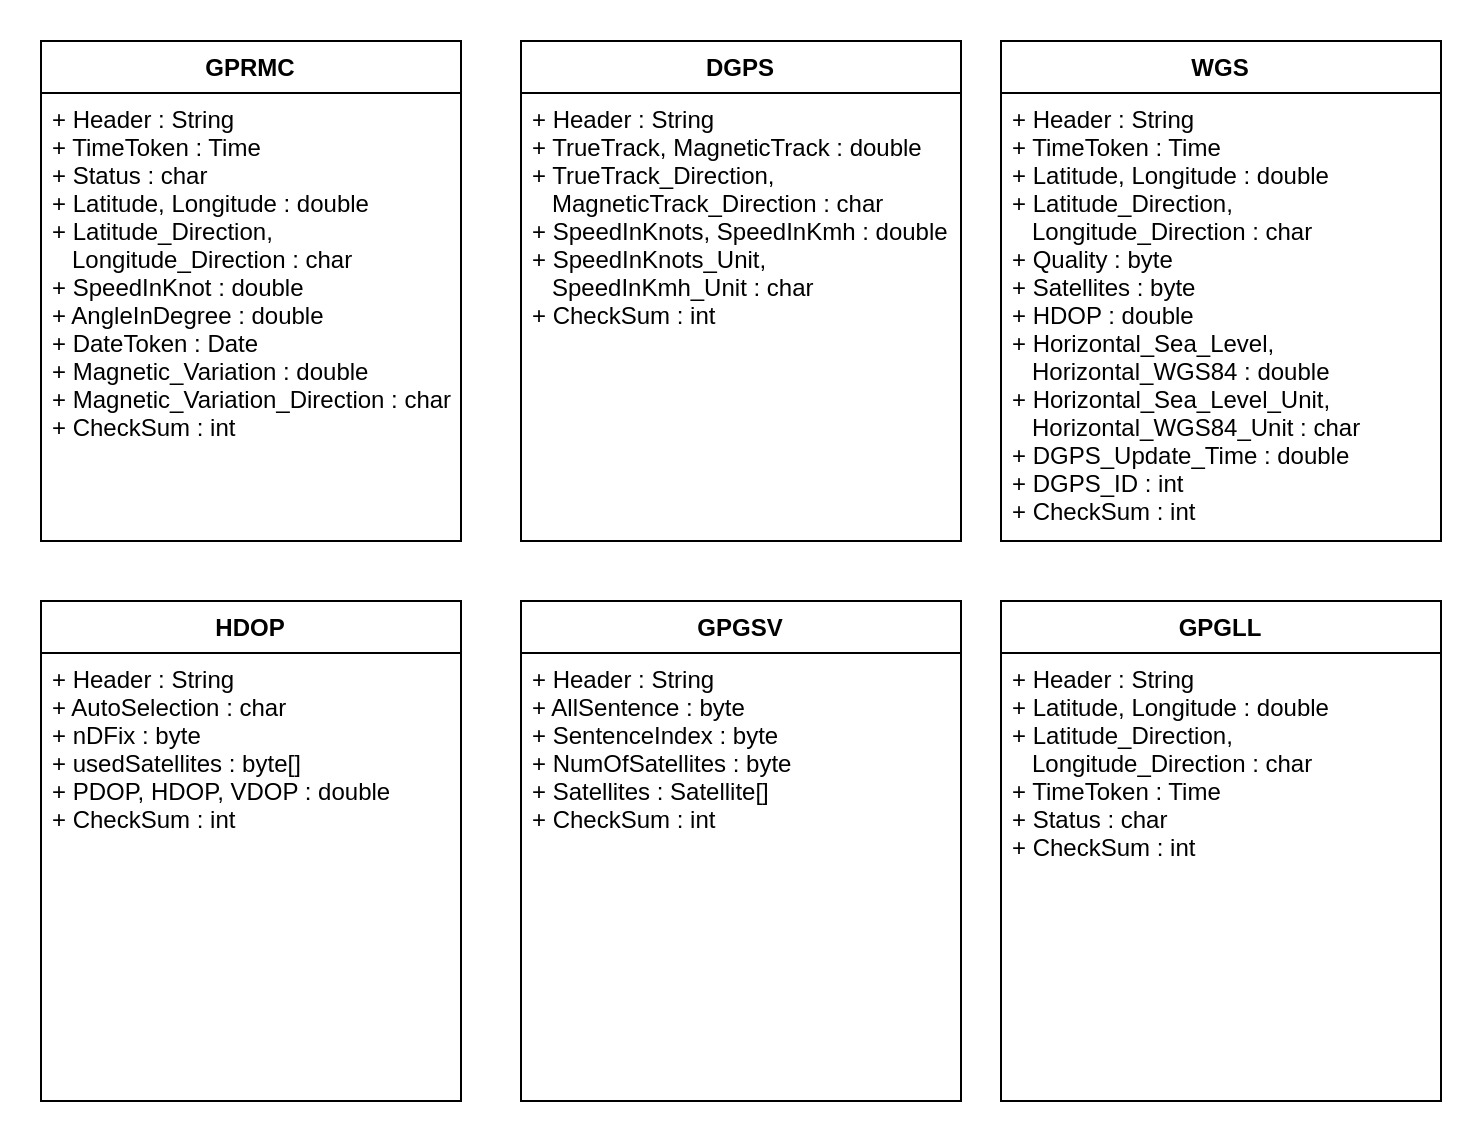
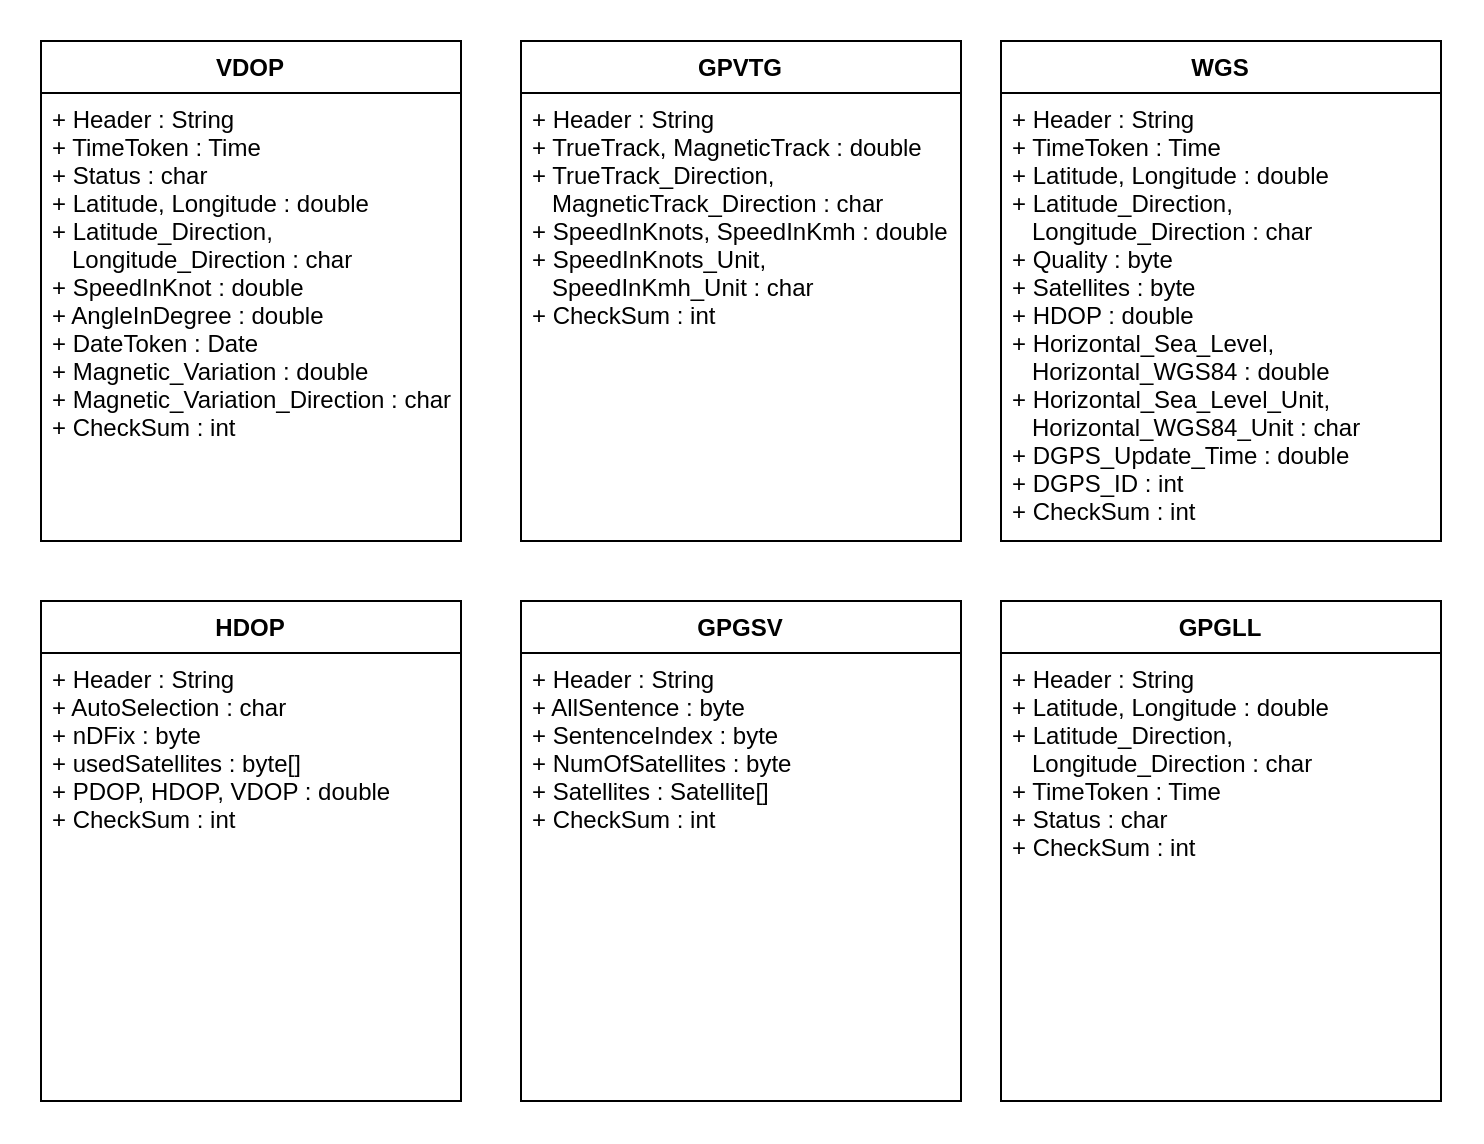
(250, 68) -> (250, 68)
(740, 68) -> (740, 68)
